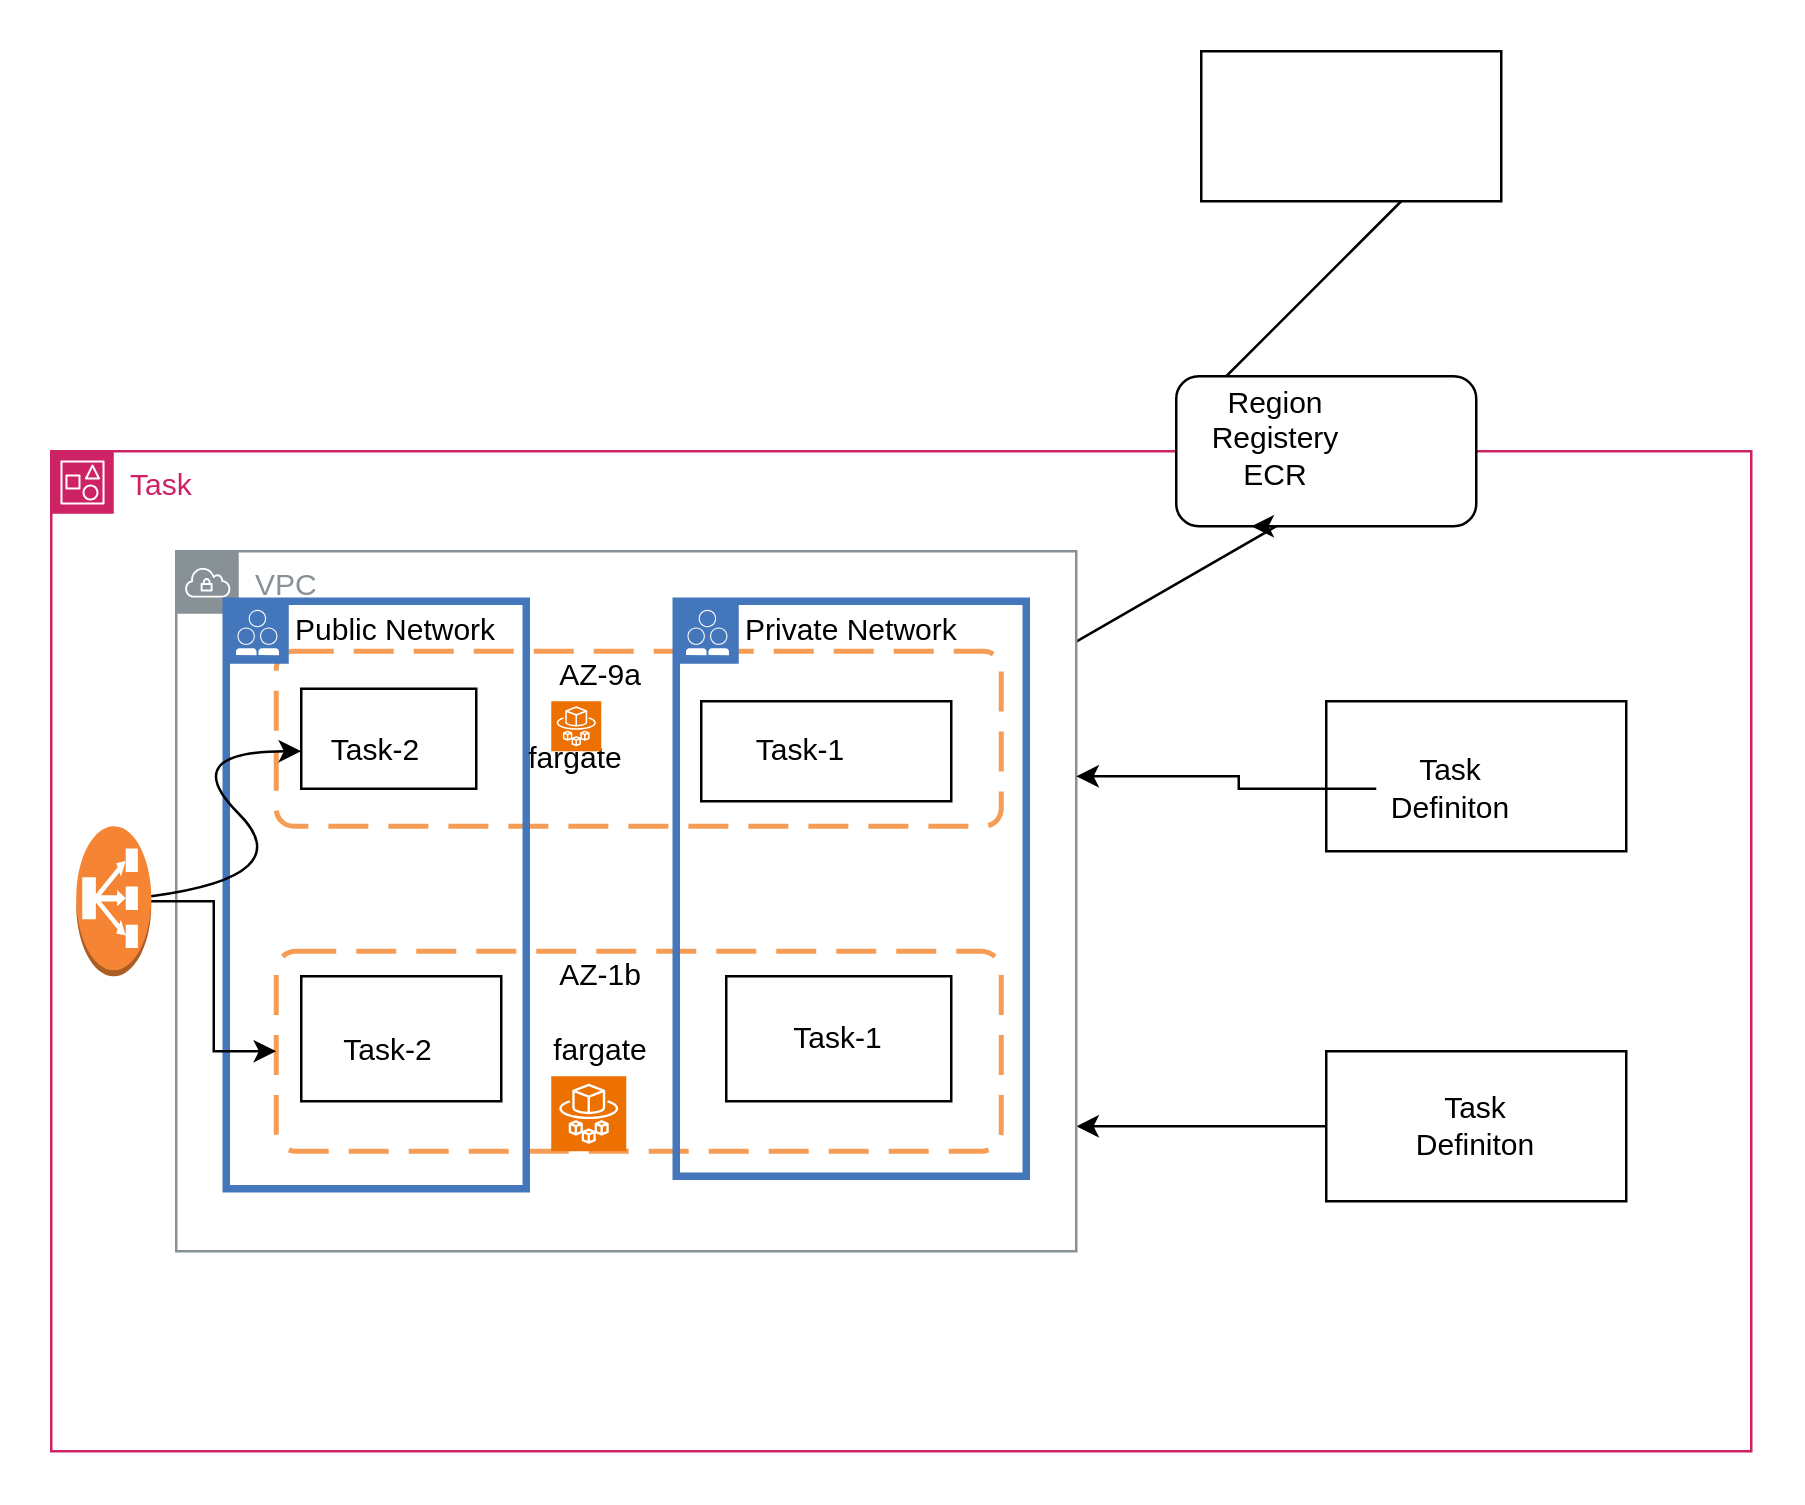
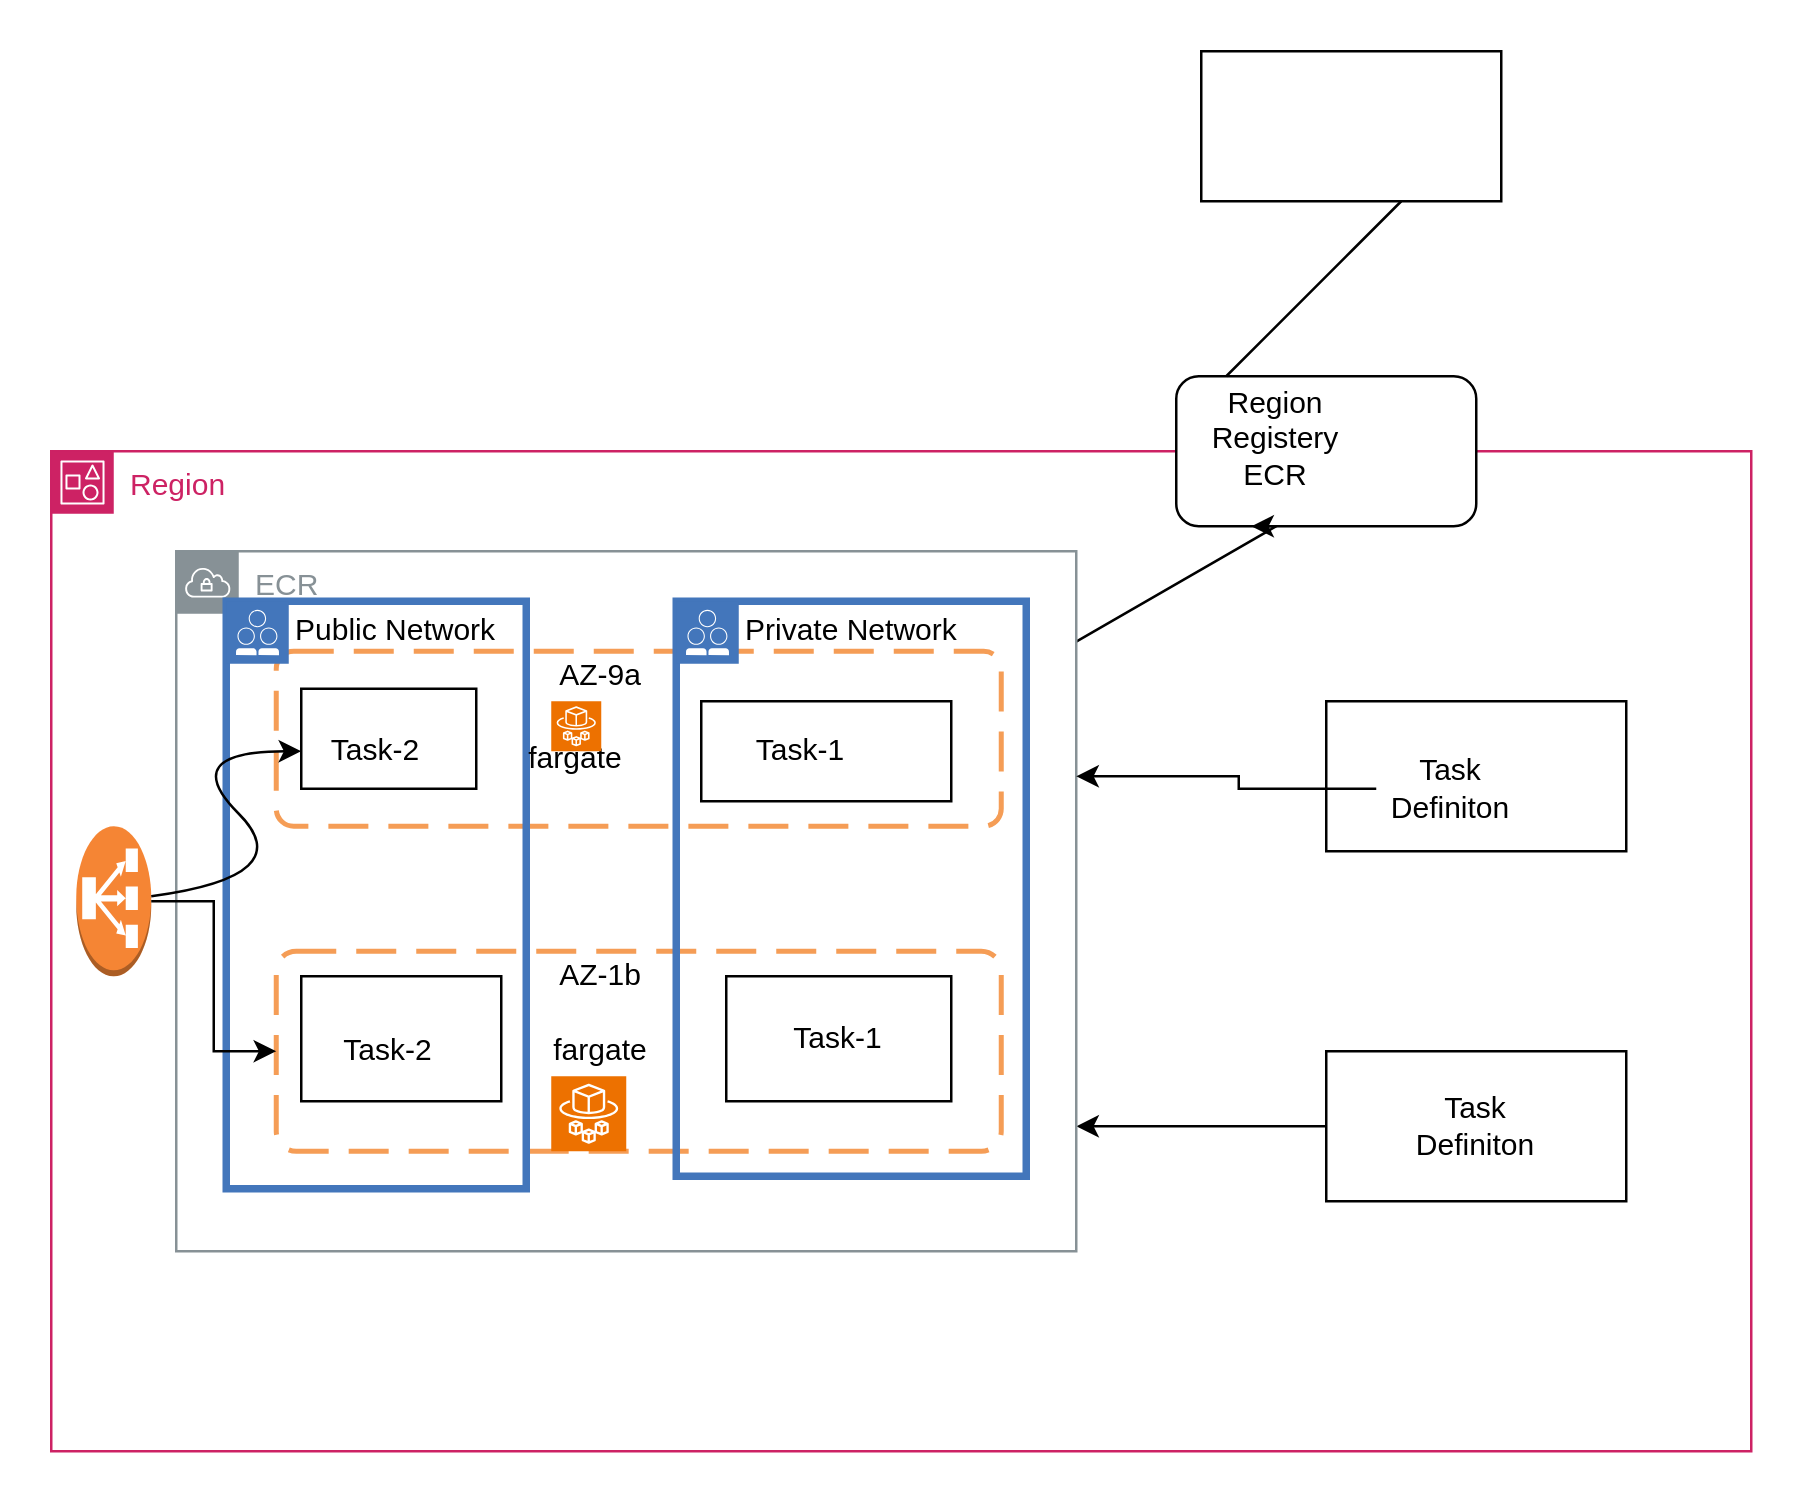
(165, 487) -> (178, 487)
(281, 587) -> (281, 587)
